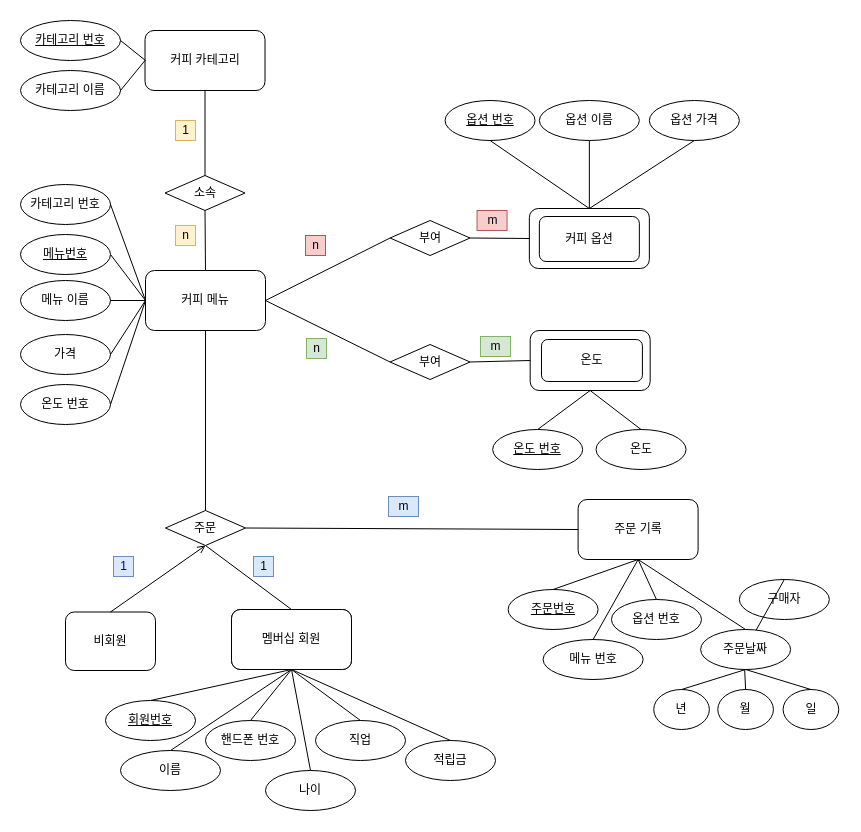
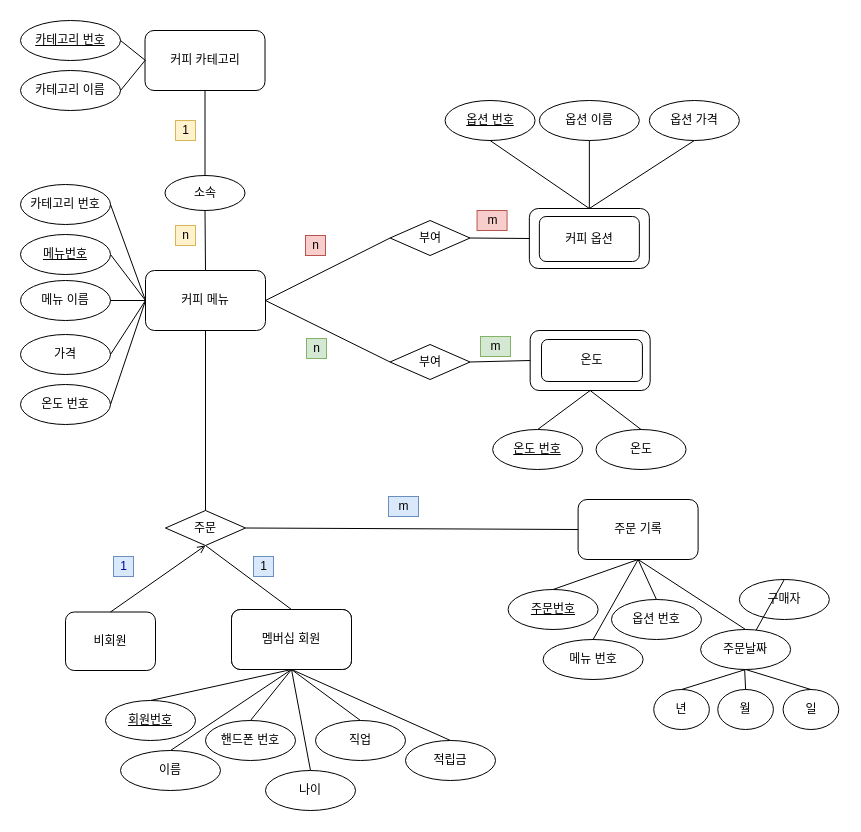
(205, 193) -> (205, 193)
